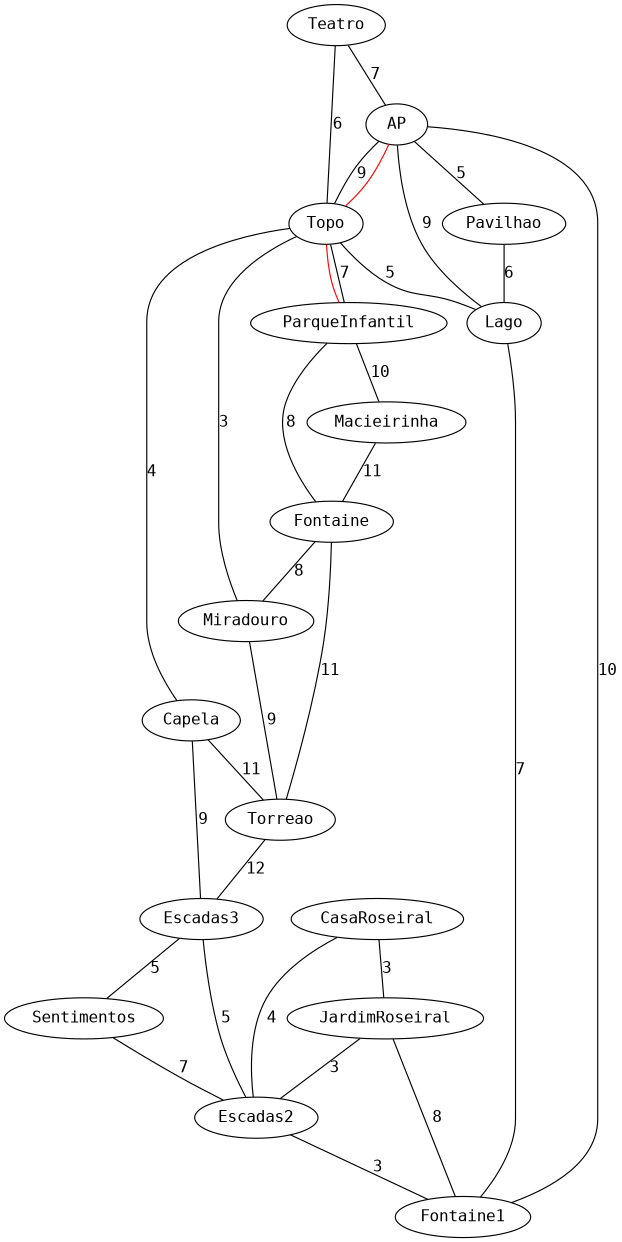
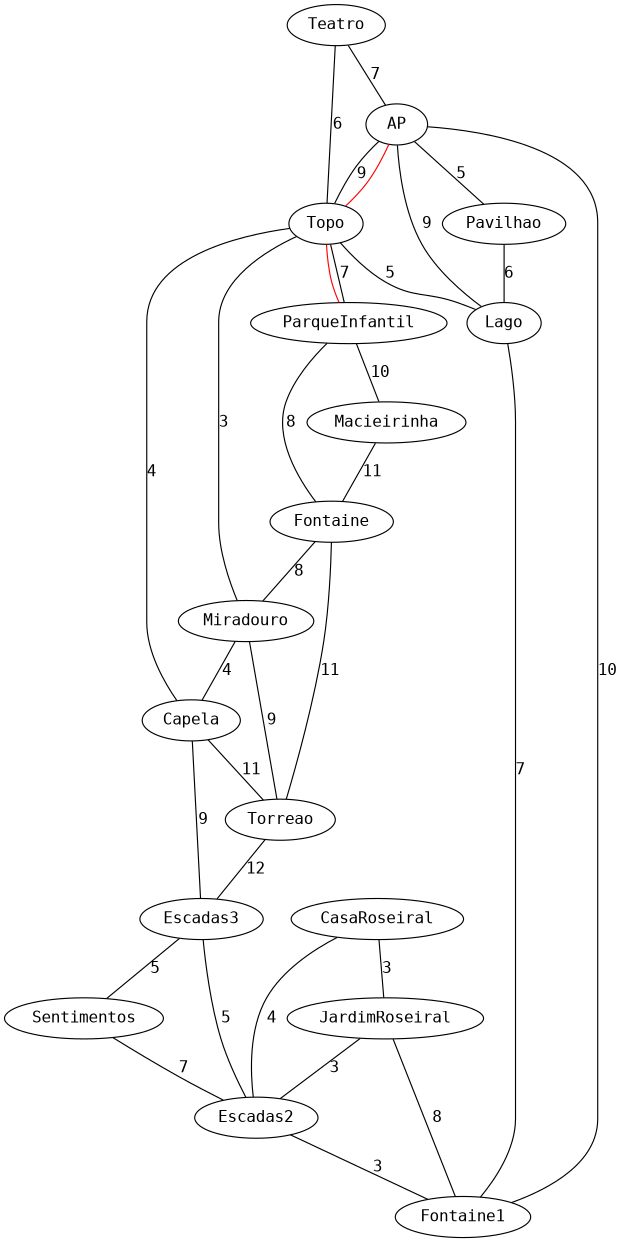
none -> (219, 671)
